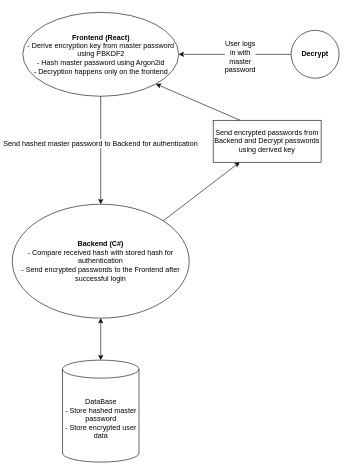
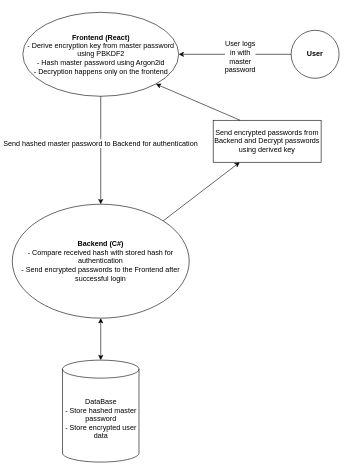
(315, 54) -> (315, 54)
